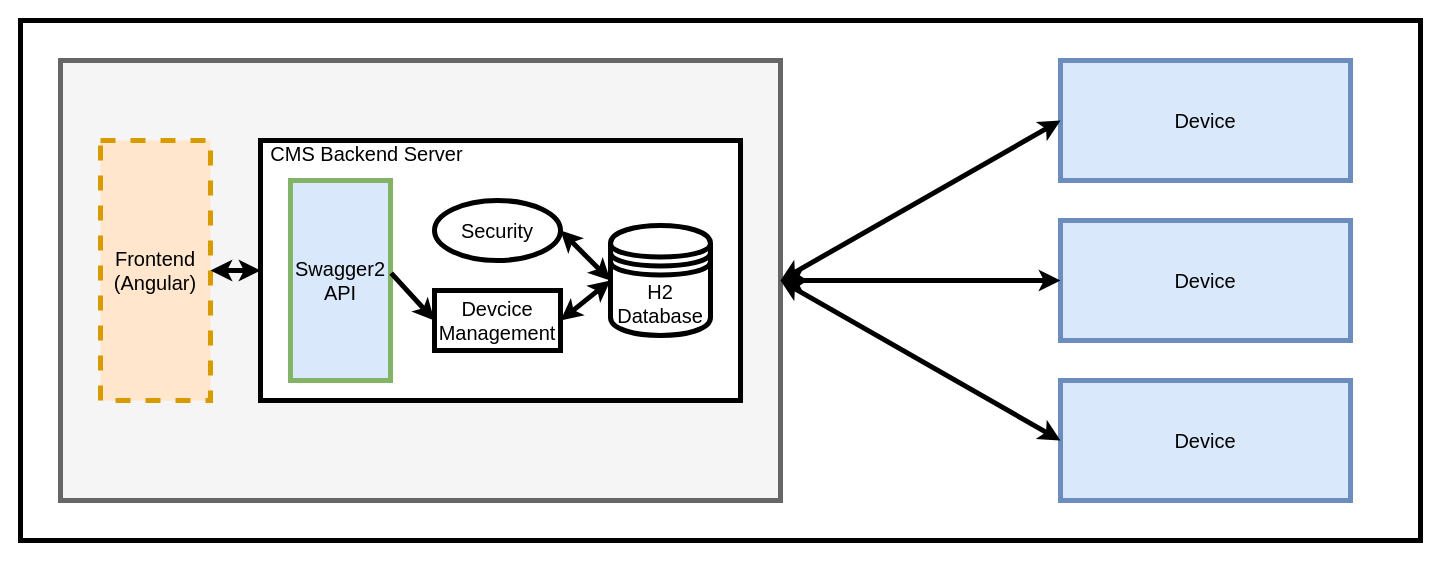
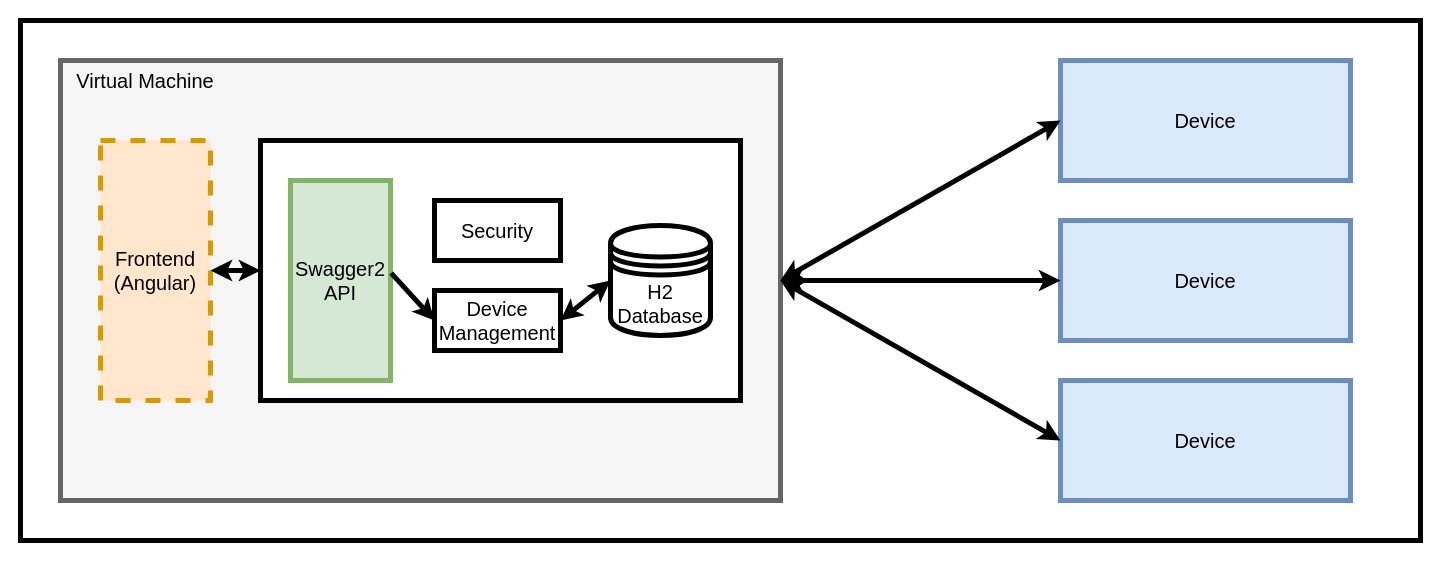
none -> (146, 81)
(367, 154) -> none
(498, 231) -> (498, 231)
(585, 255) -> none
(341, 281) -> (341, 281)
(498, 321) -> (498, 321)
